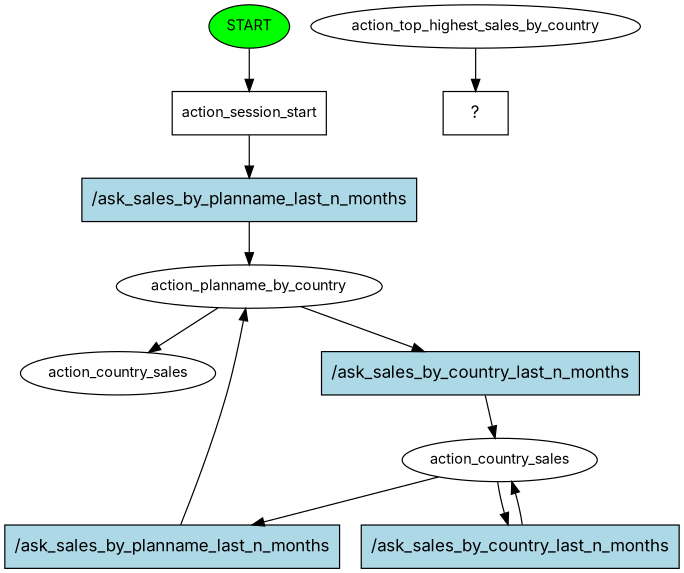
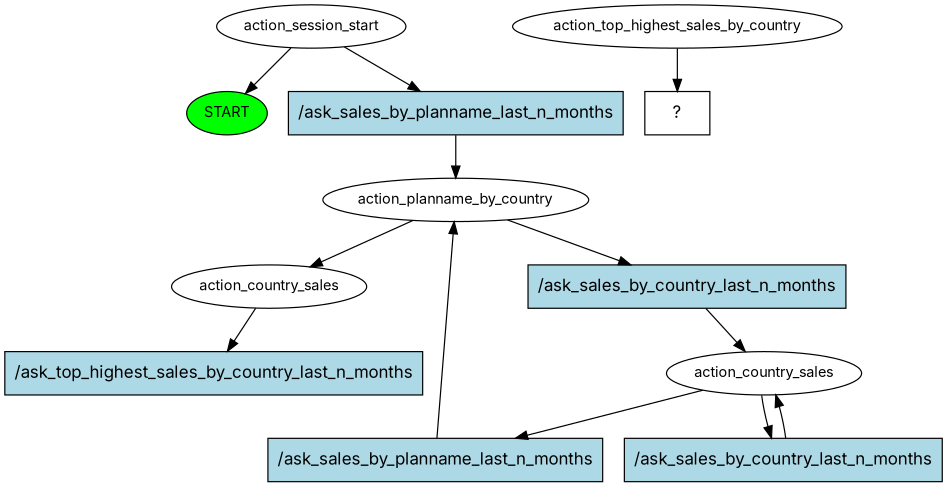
(249, 64) -> (273, 66)
(249, 113) -> (311, 26)
none -> (214, 373)
